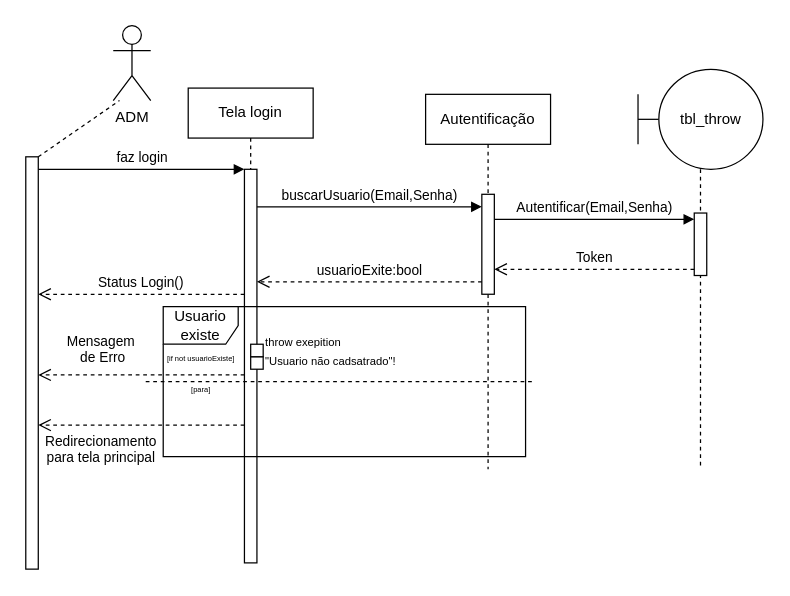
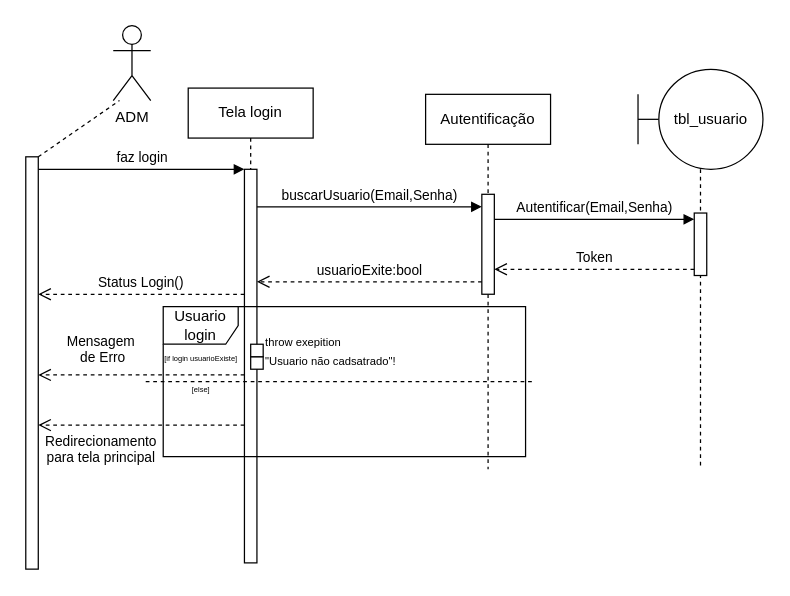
(711, 119) -> (711, 119)
(201, 326) -> (201, 326)
(201, 357) -> (201, 357)
(201, 388) -> (201, 388)
